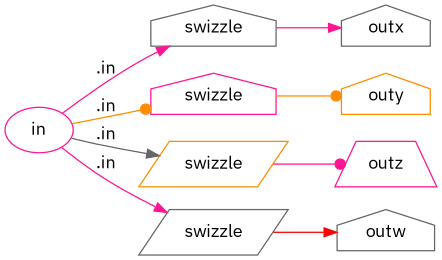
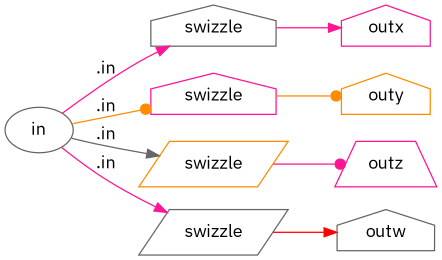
(386, 28) -> (386, 28)
(39, 130) -> (39, 130)
